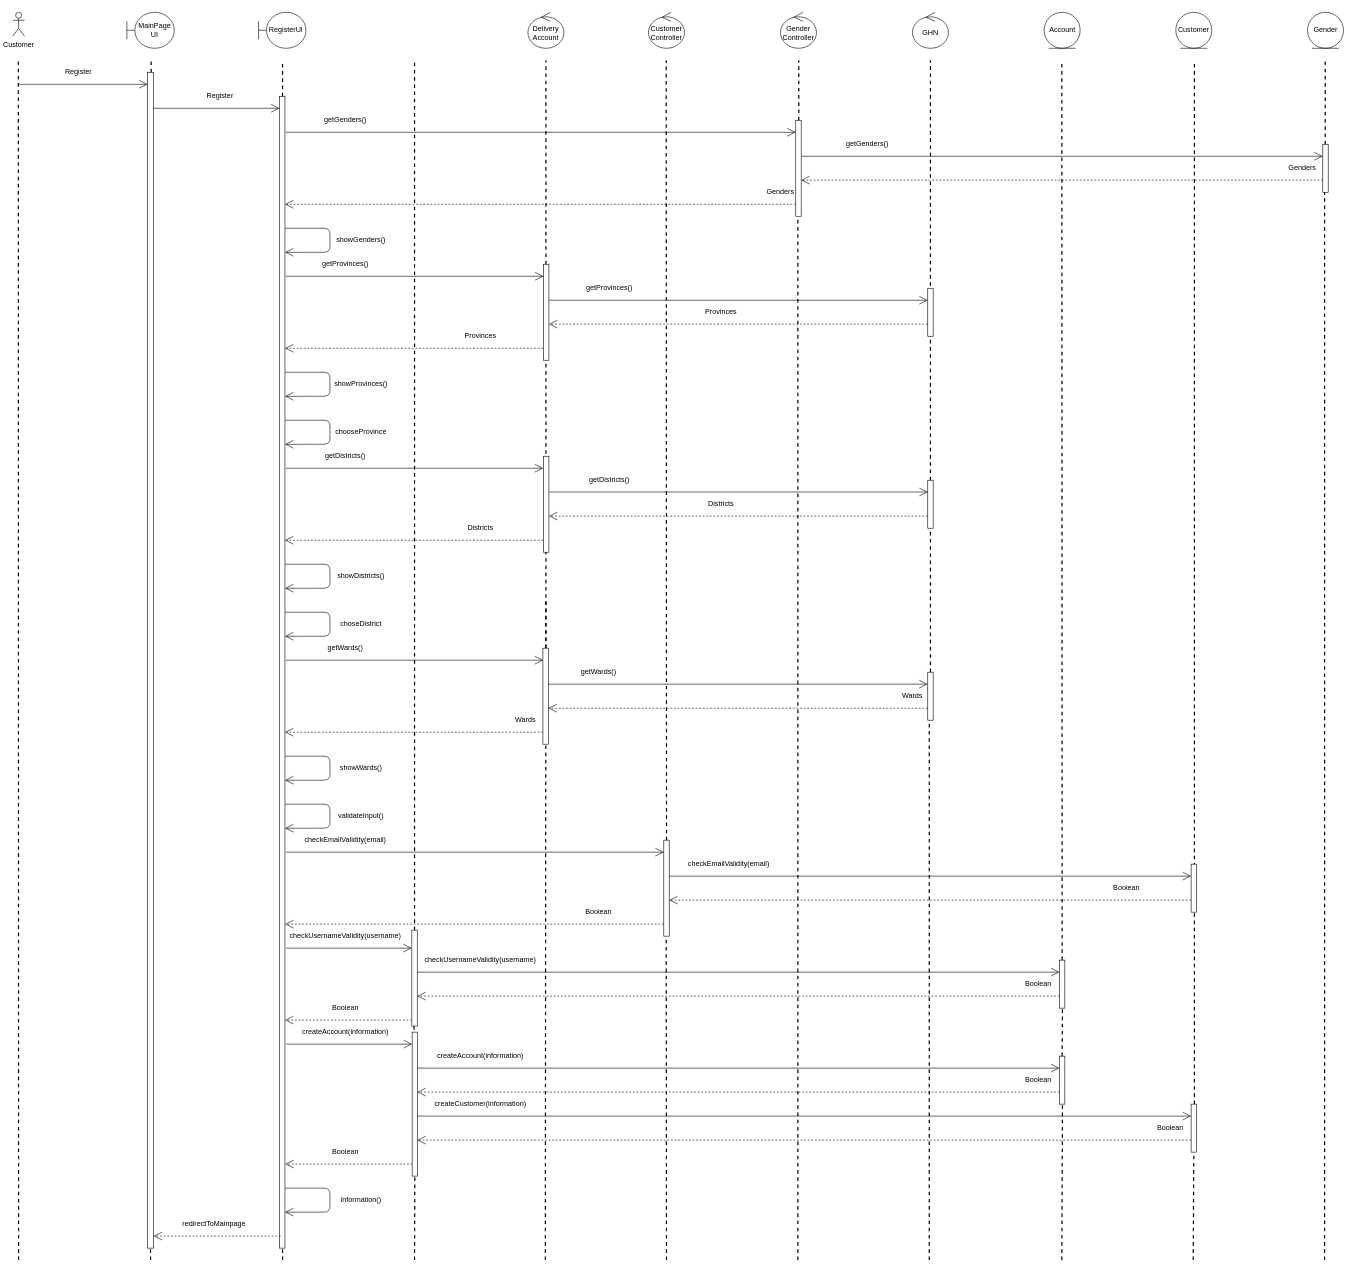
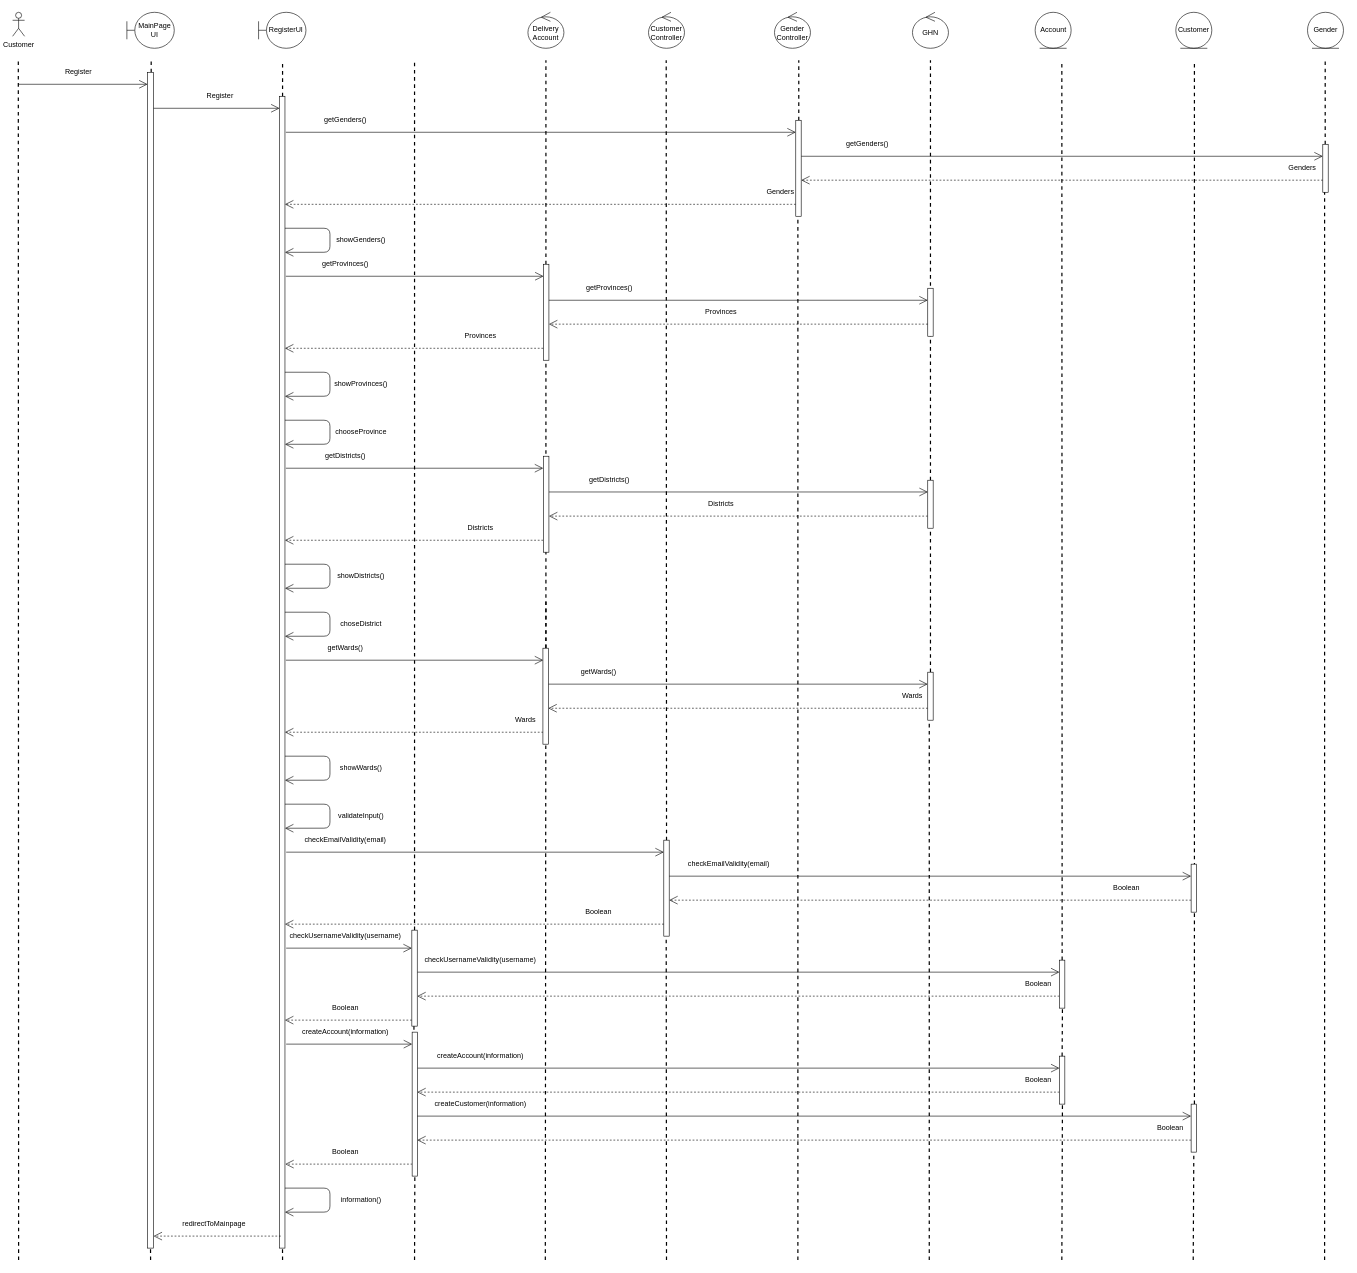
(798, 30) -> (792, 30)
(1062, 30) -> (1053, 30)
